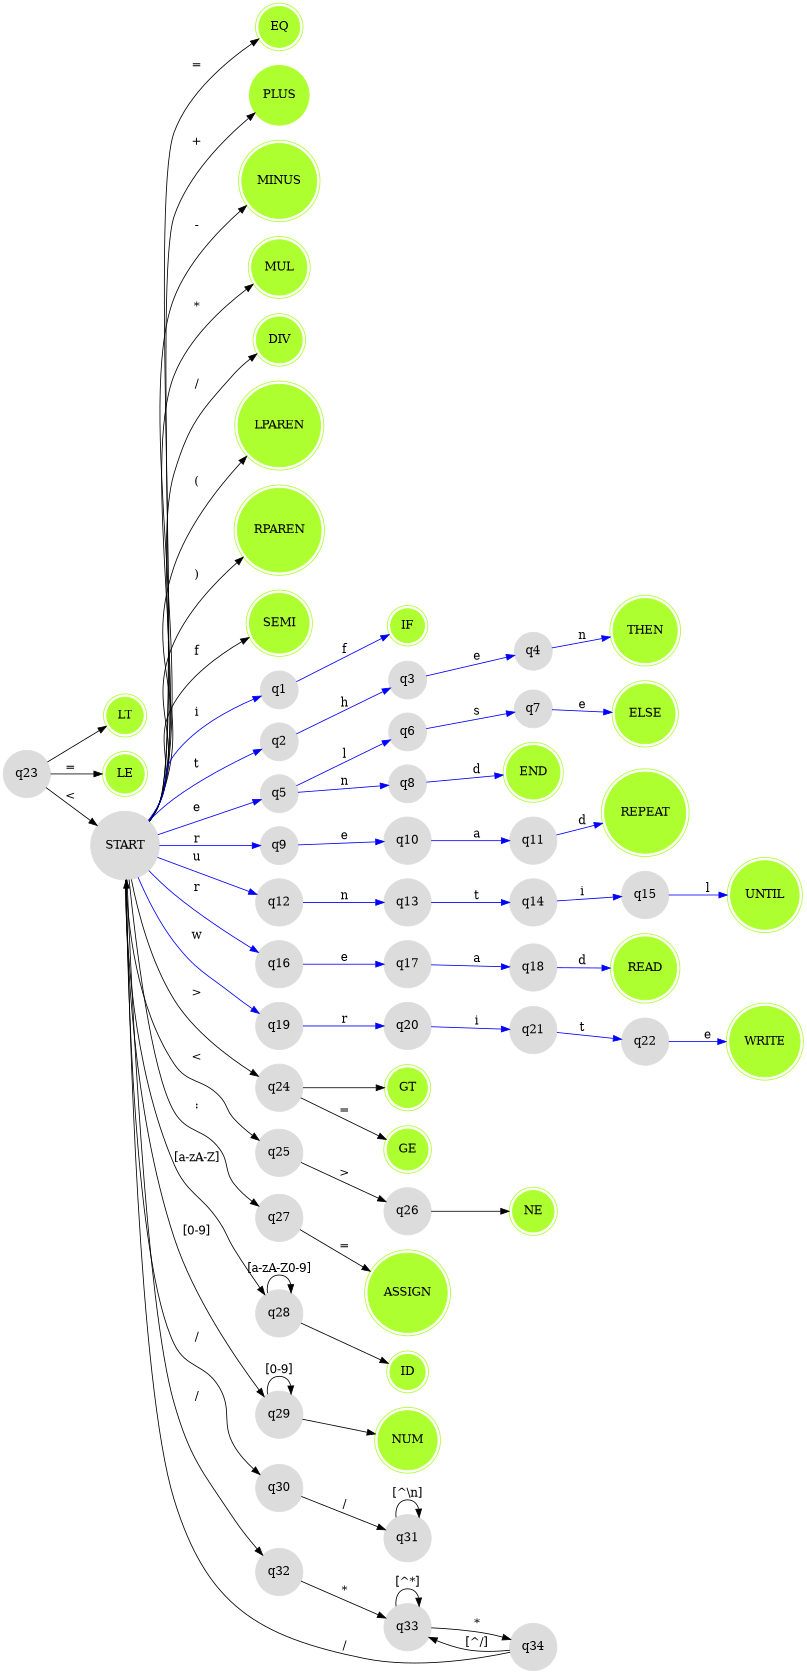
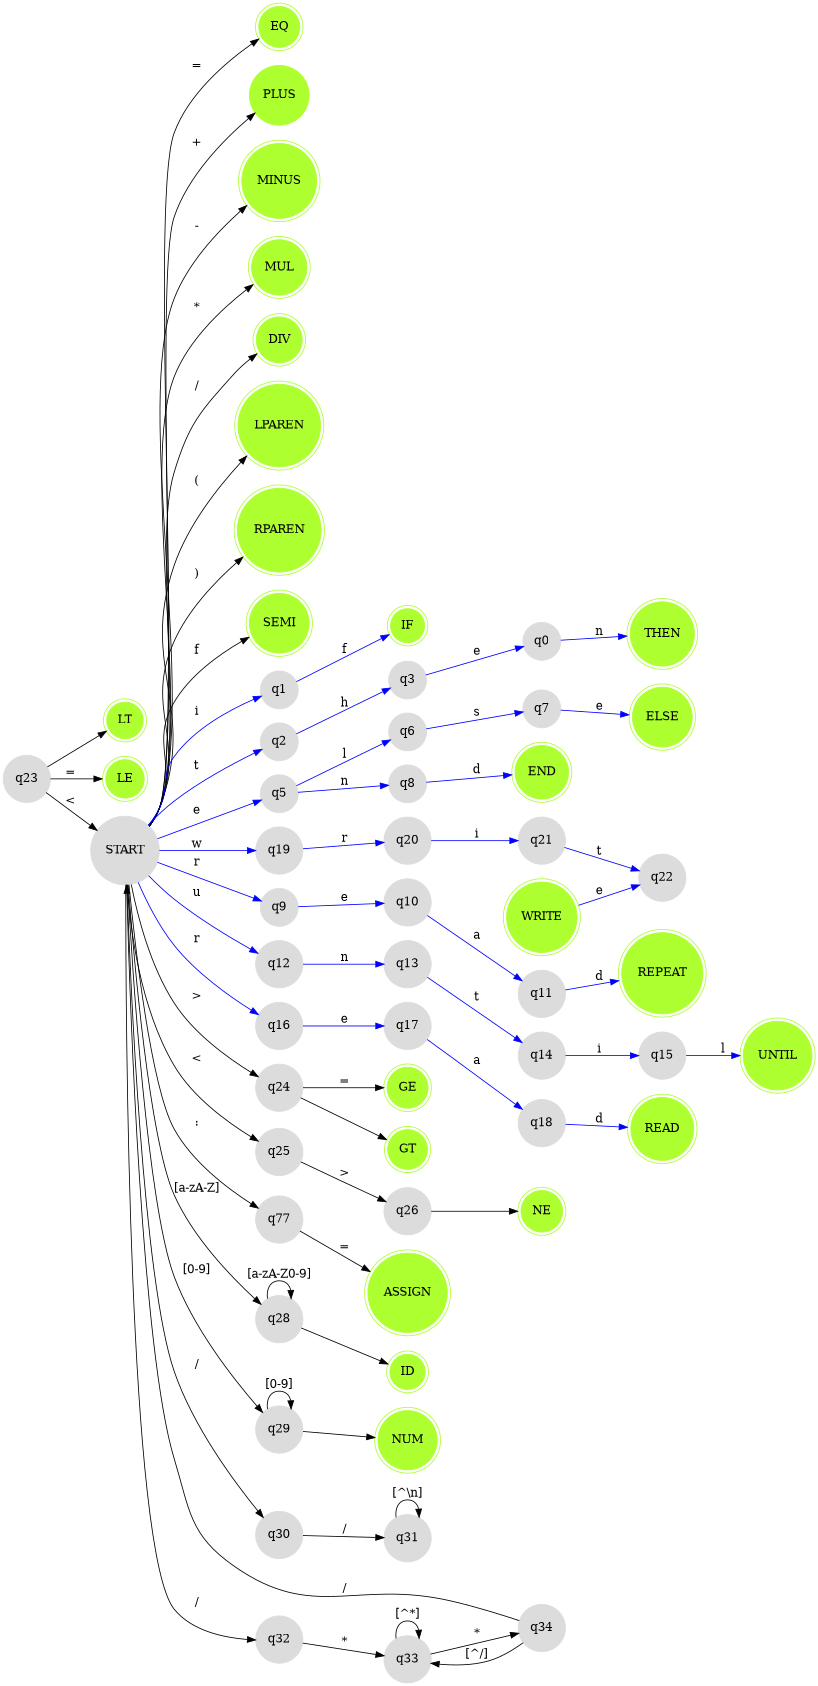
(533, 651) -> (542, 641)
(693, 1042) -> (605, 896)
(279, 1218) -> (279, 1220)
